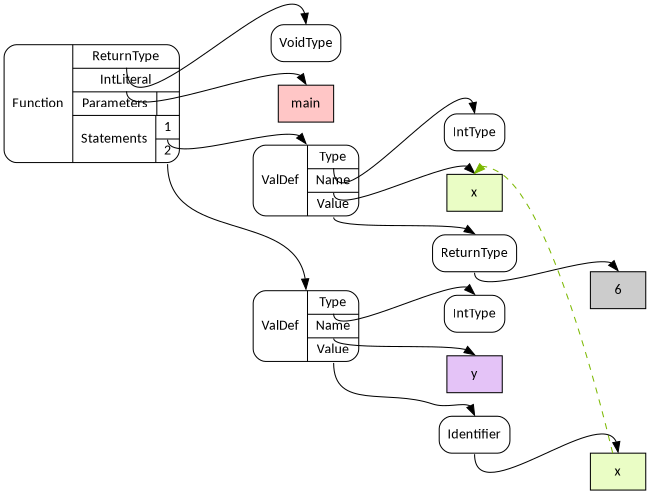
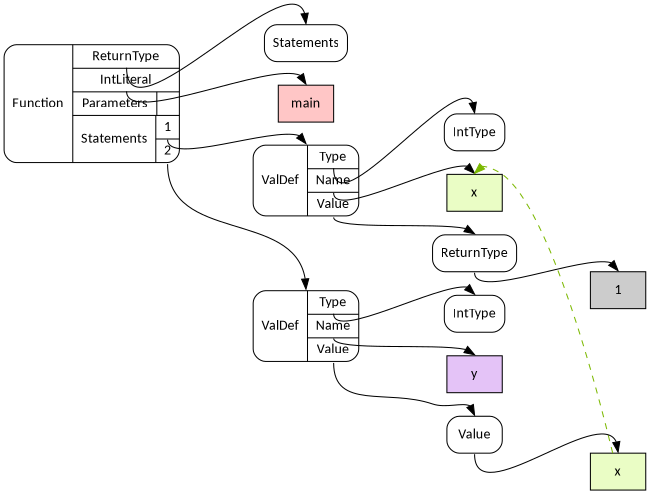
(306, 43) -> (306, 43)
(618, 290) -> (618, 290)
(475, 435) -> (475, 435)
